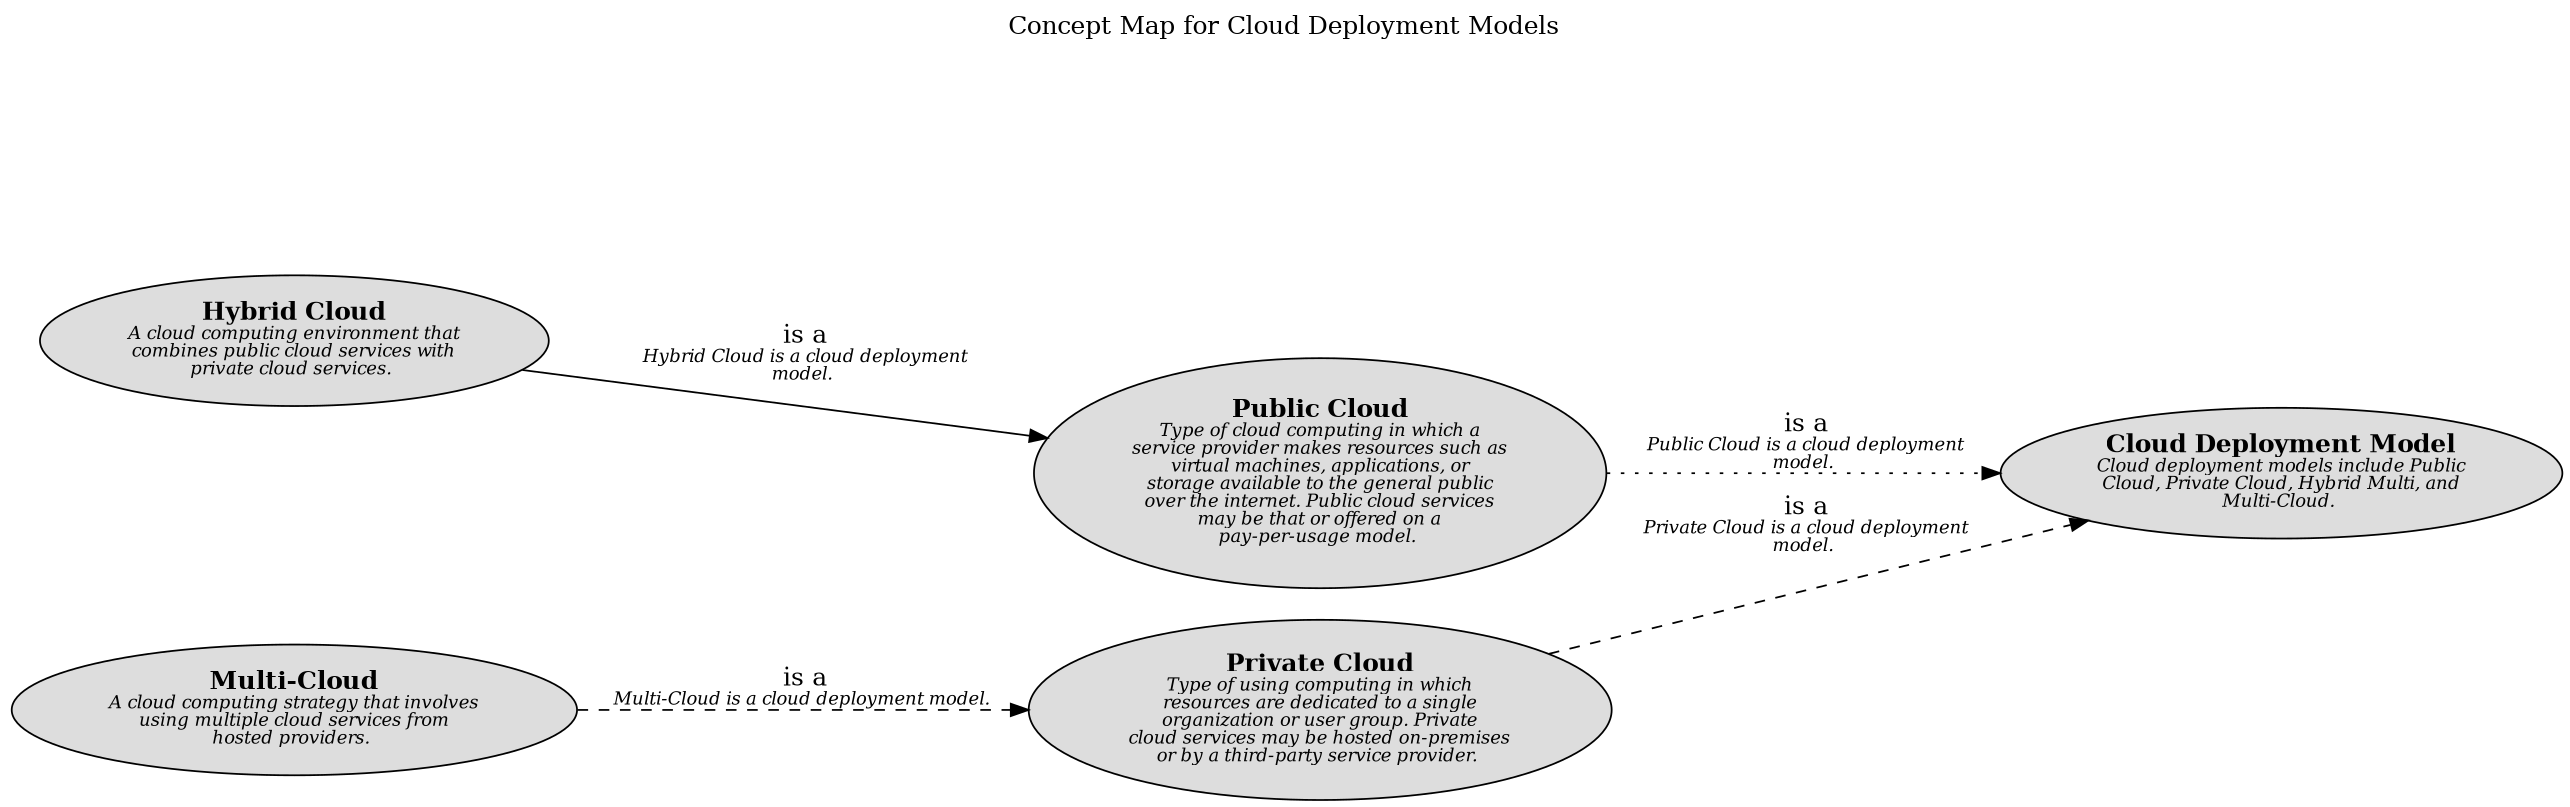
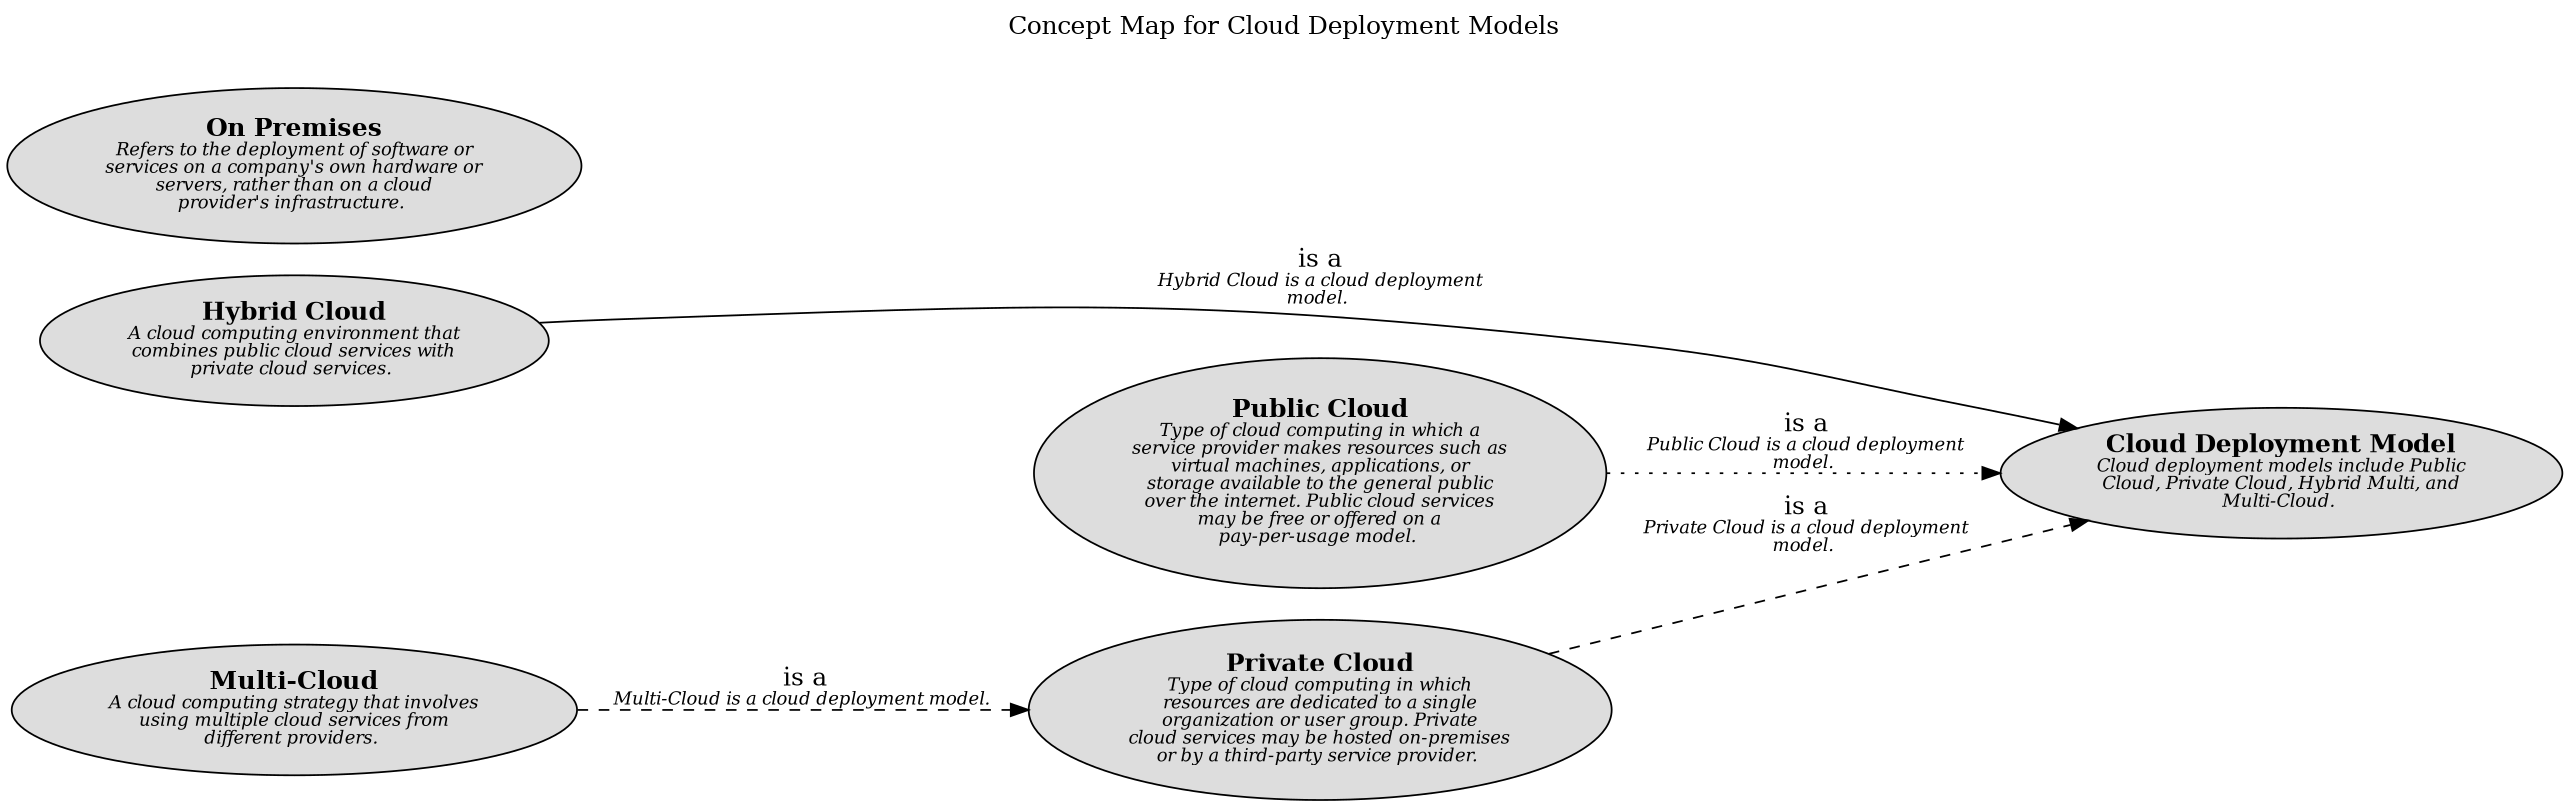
none -> (294, 166)
(776, 403) -> (1304, 315)
(1320, 519) -> (1320, 519)
(1320, 685) -> (1320, 685)
(294, 738) -> (294, 738)
